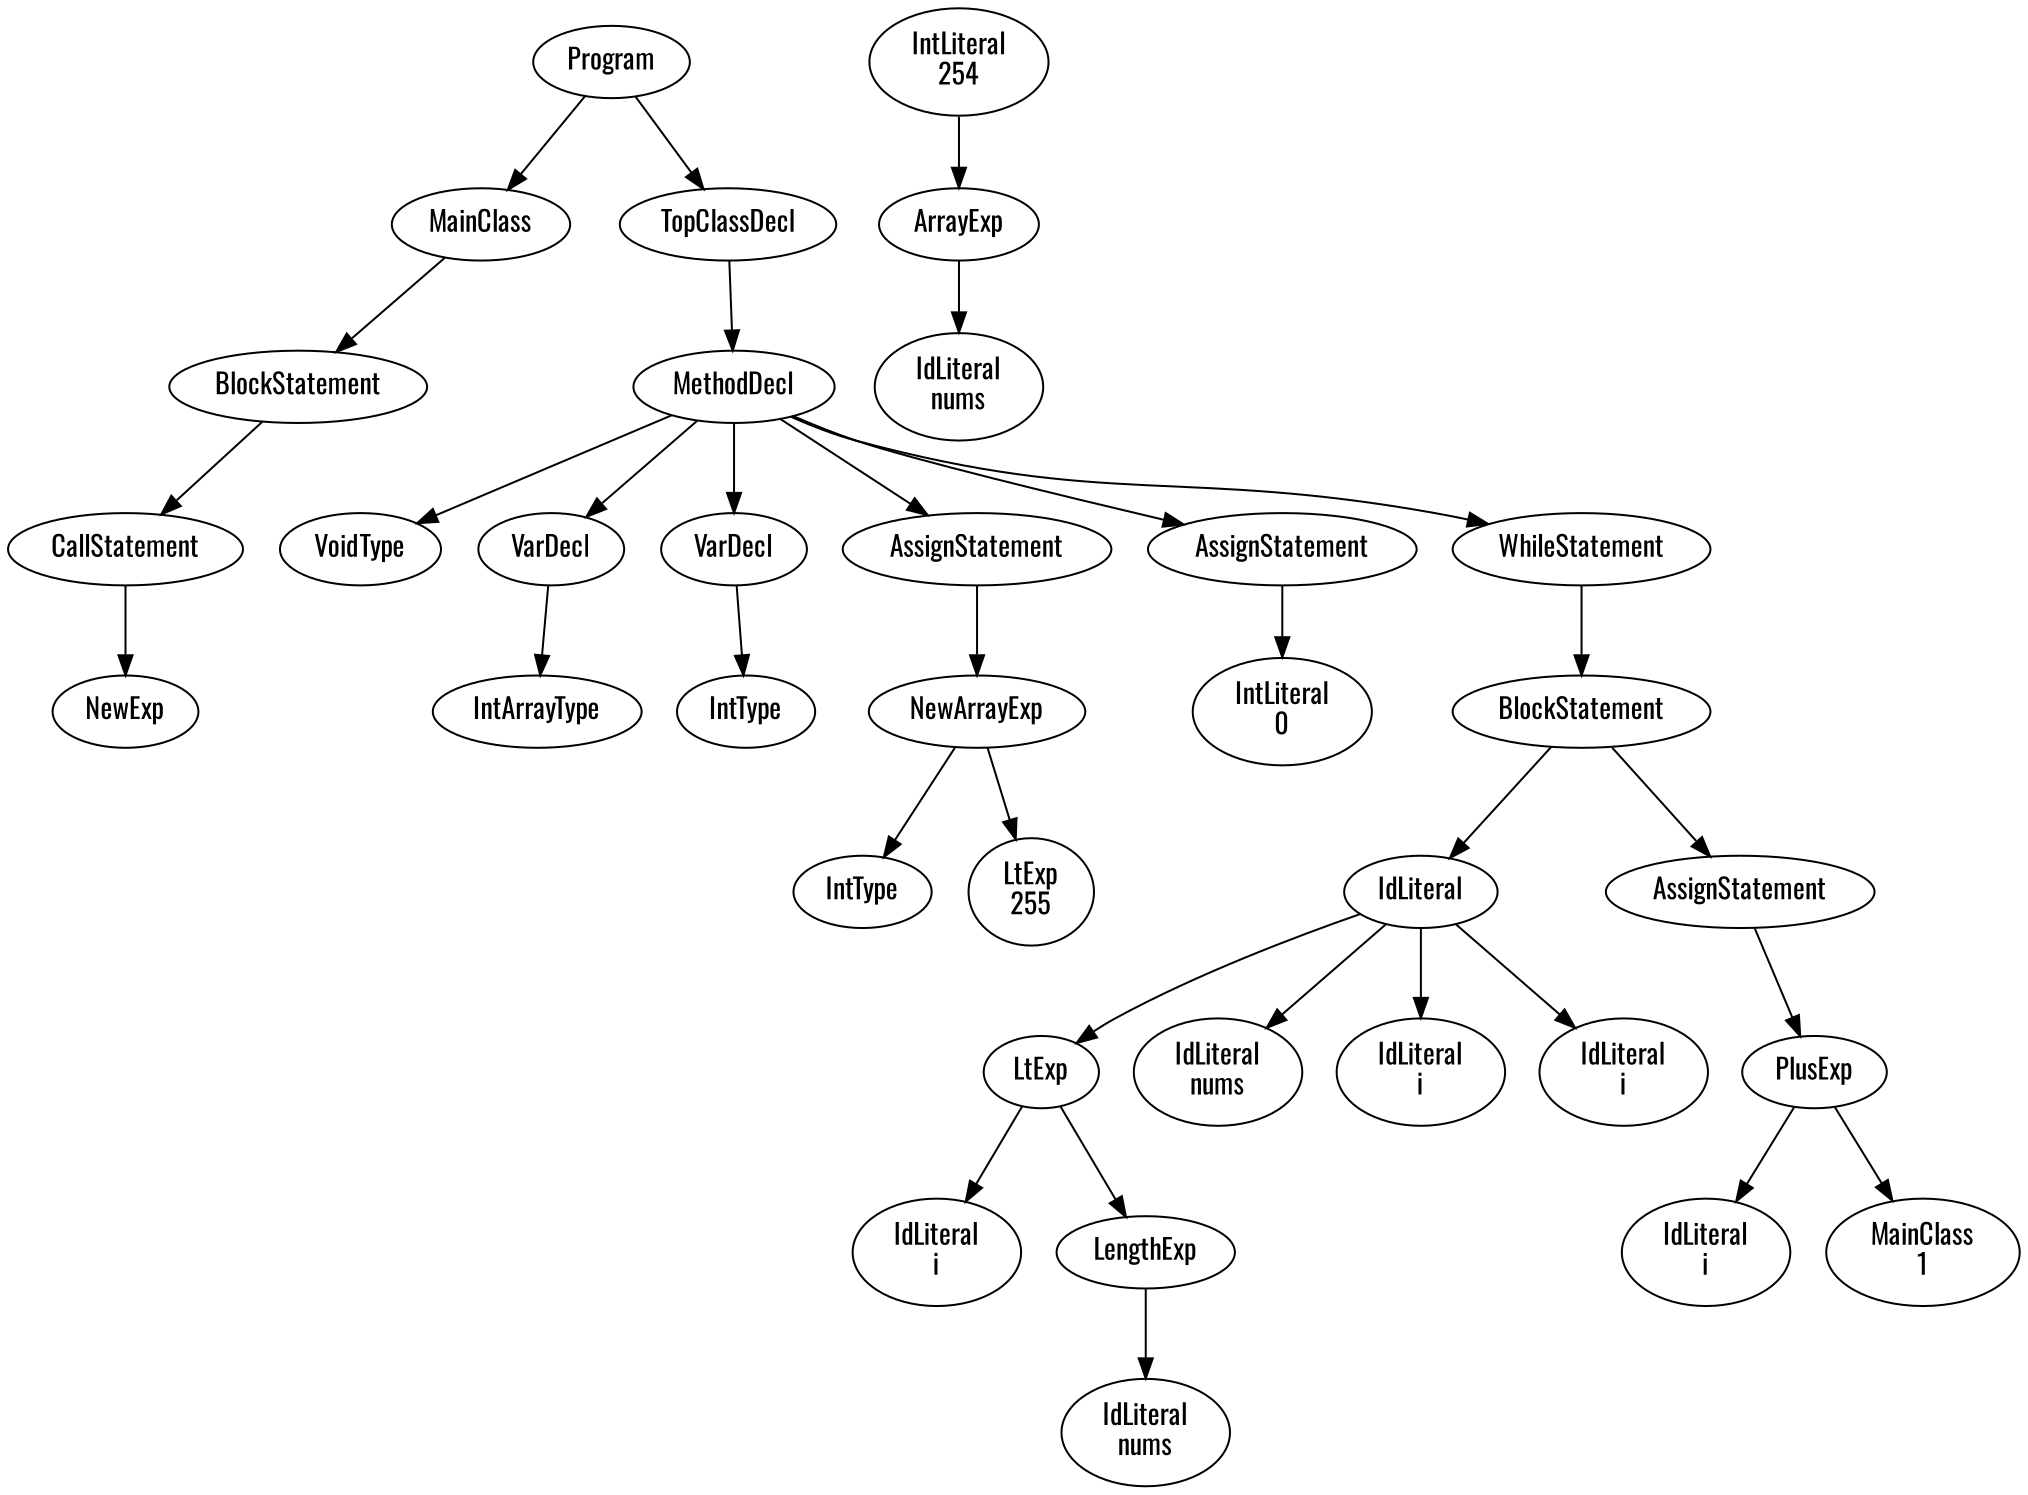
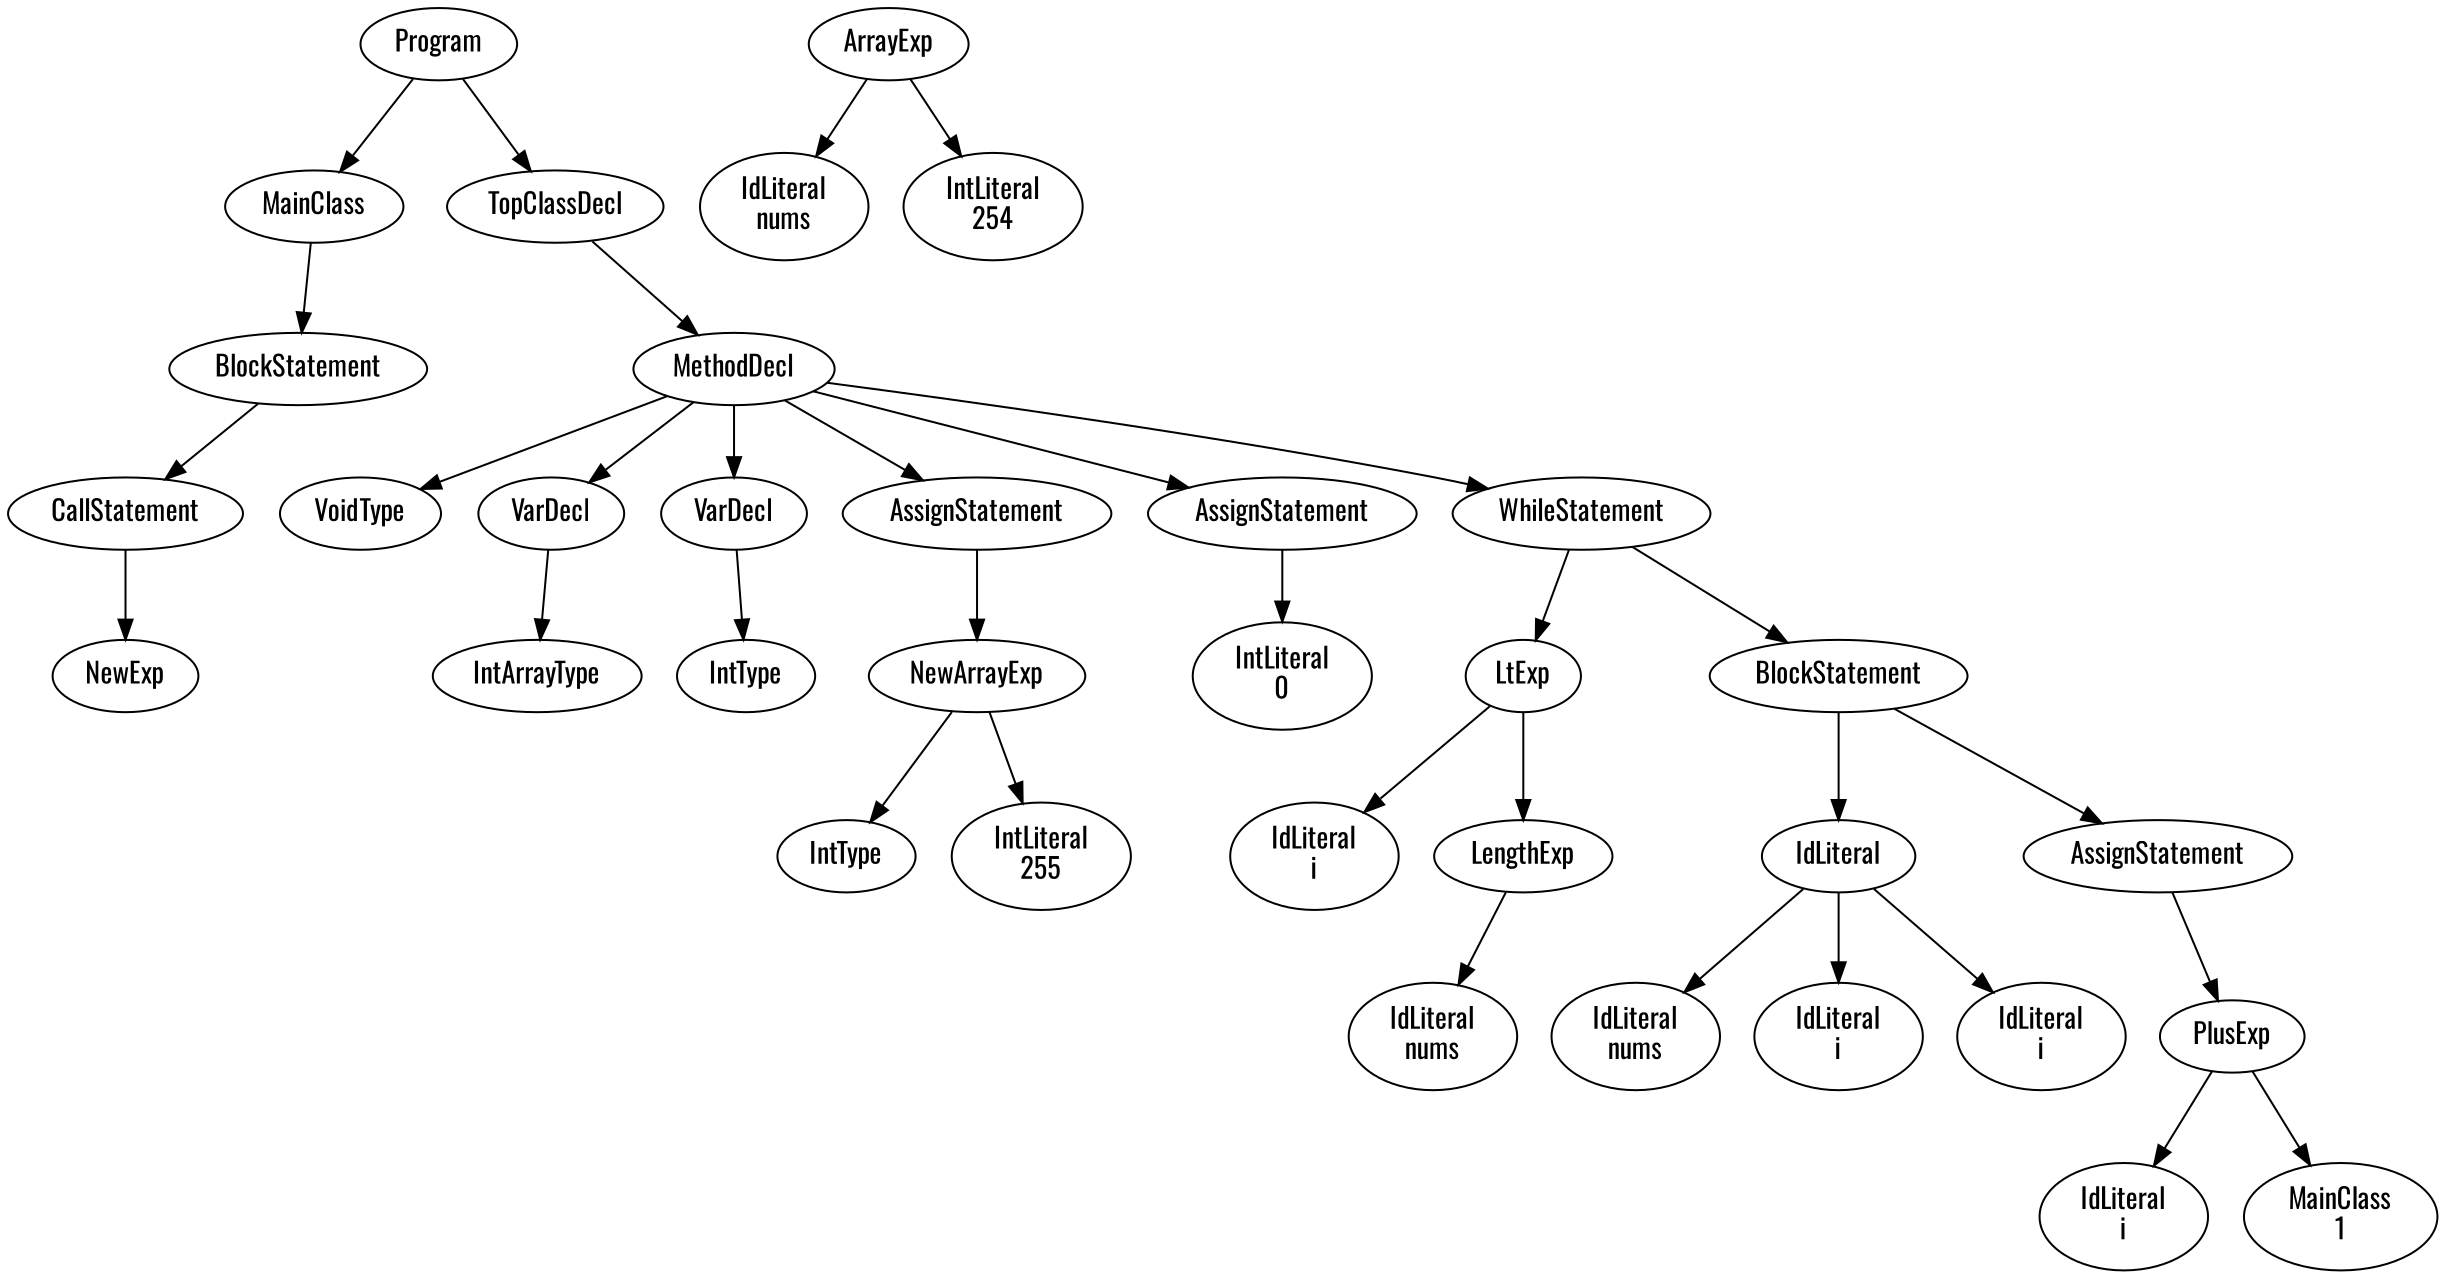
(959, 142) -> (930, 109)
(1031, 892) -> (1041, 856)
(1224, 967) -> (1556, 585)
